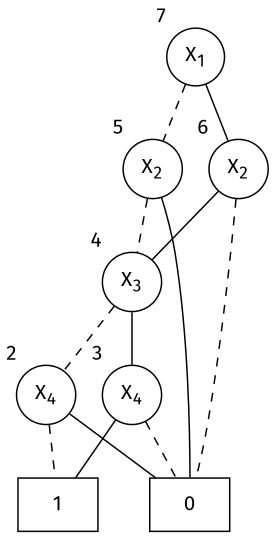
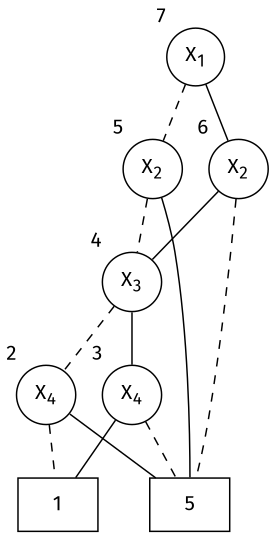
(190, 505) -> (190, 505)
